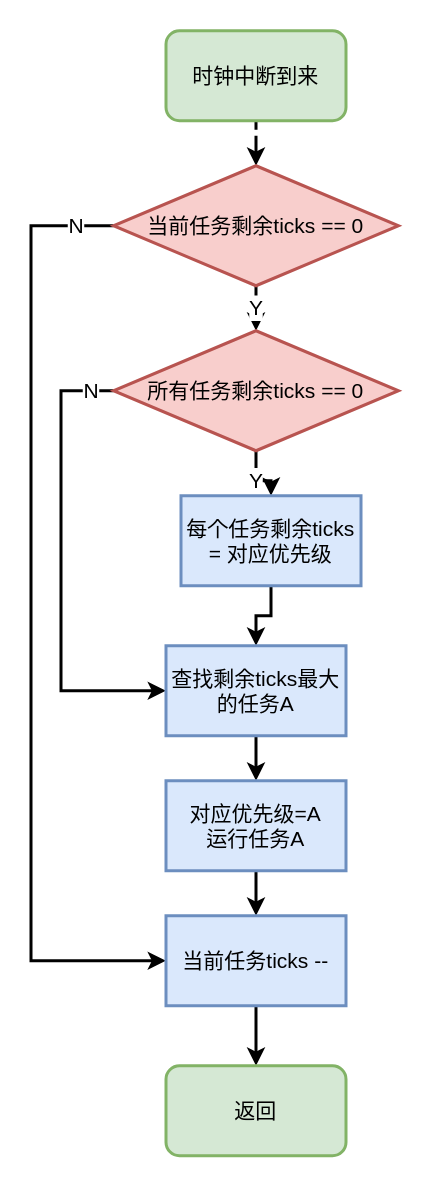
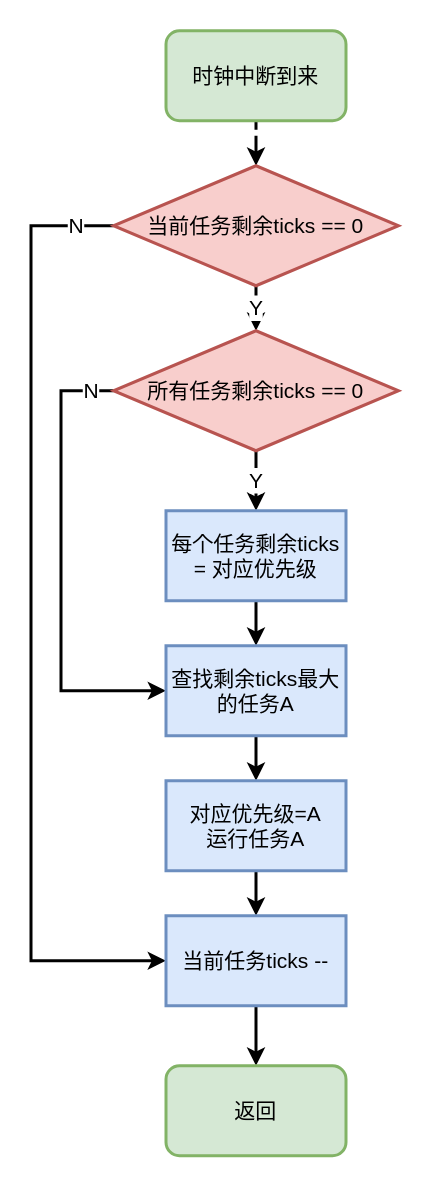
(271, 541) -> (256, 556)
